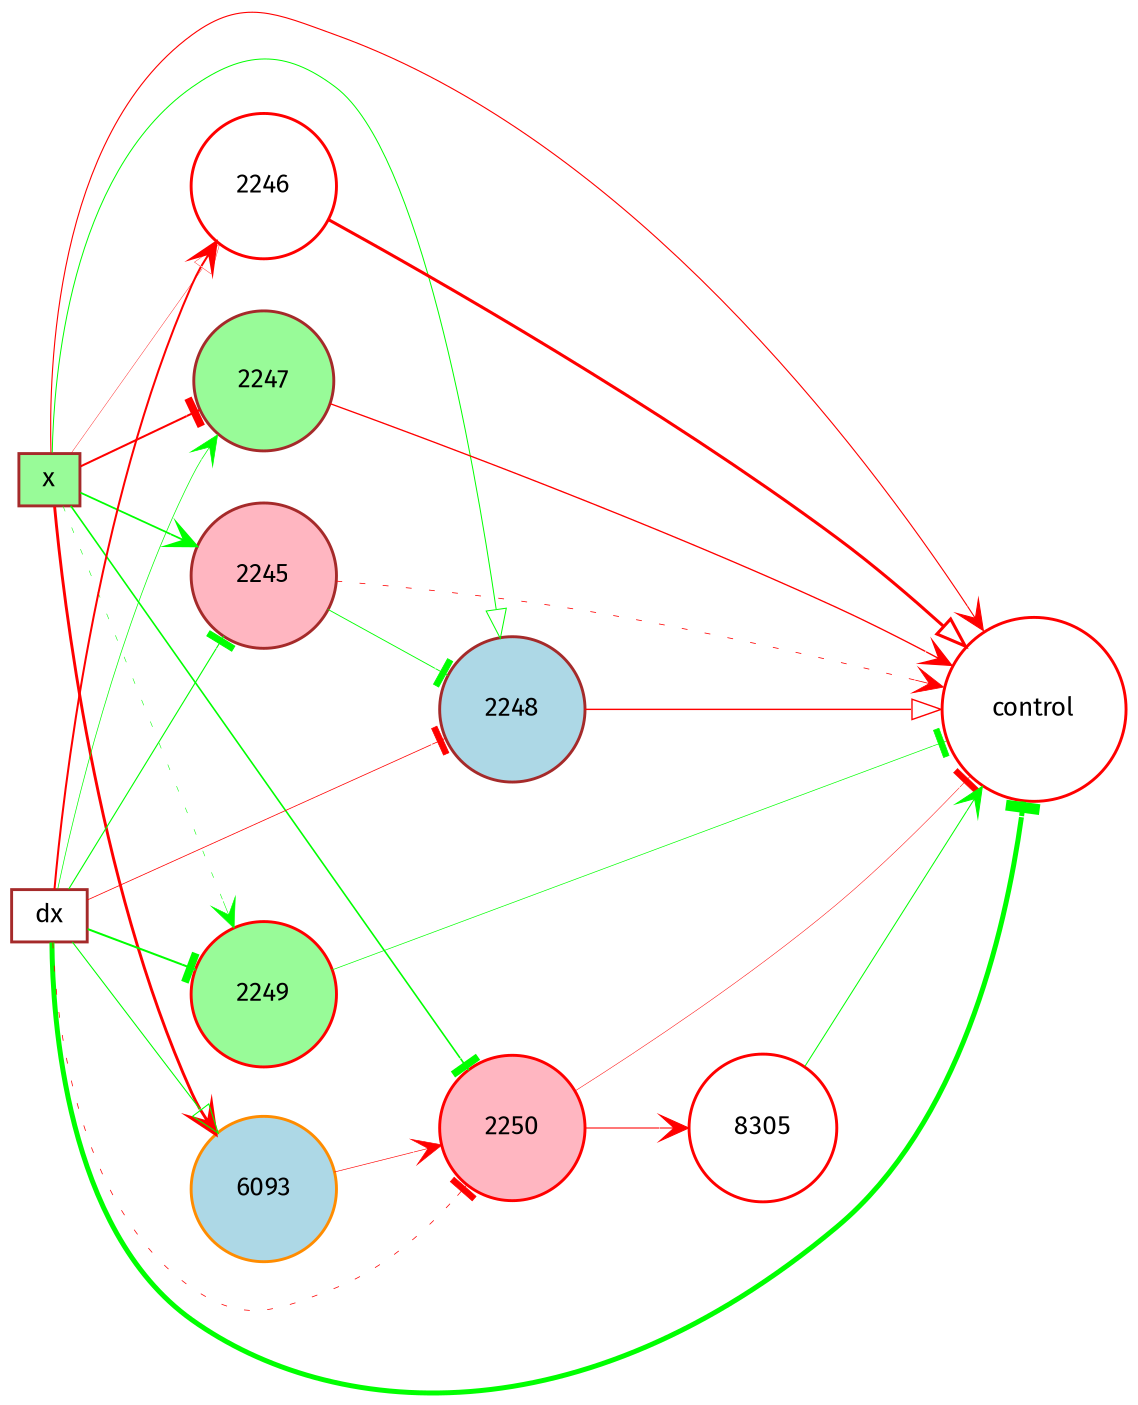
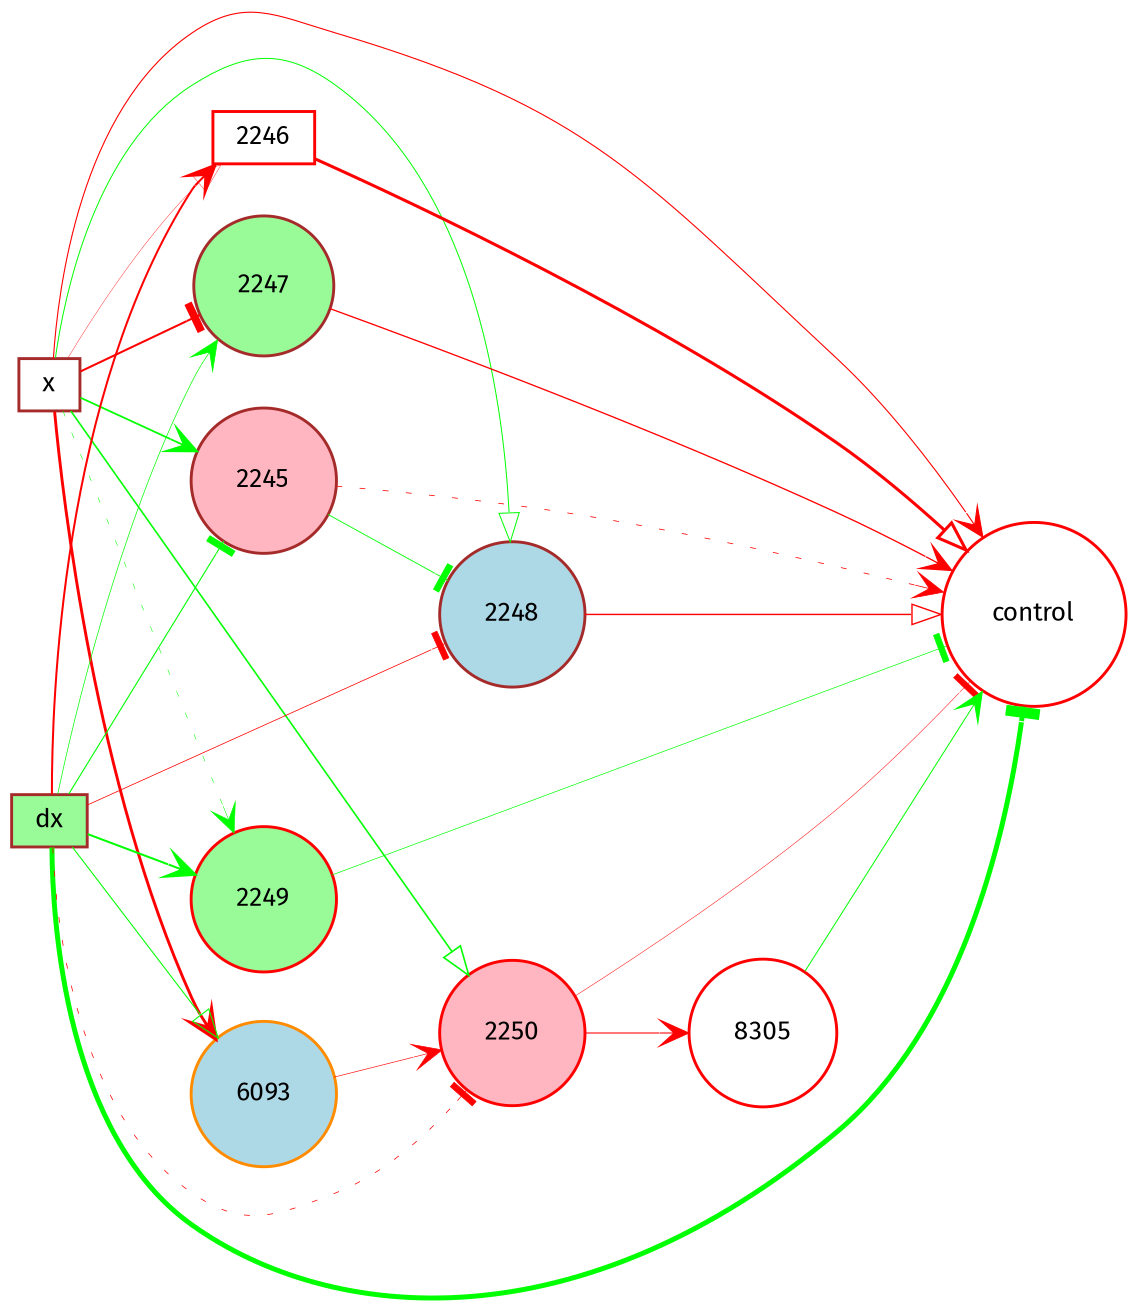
(264, 186) -> (264, 138)
(49, 480) -> (49, 385)
(265, 782) -> (261, 681)
(49, 916) -> (49, 821)
(116, 940) -> (118, 845)
